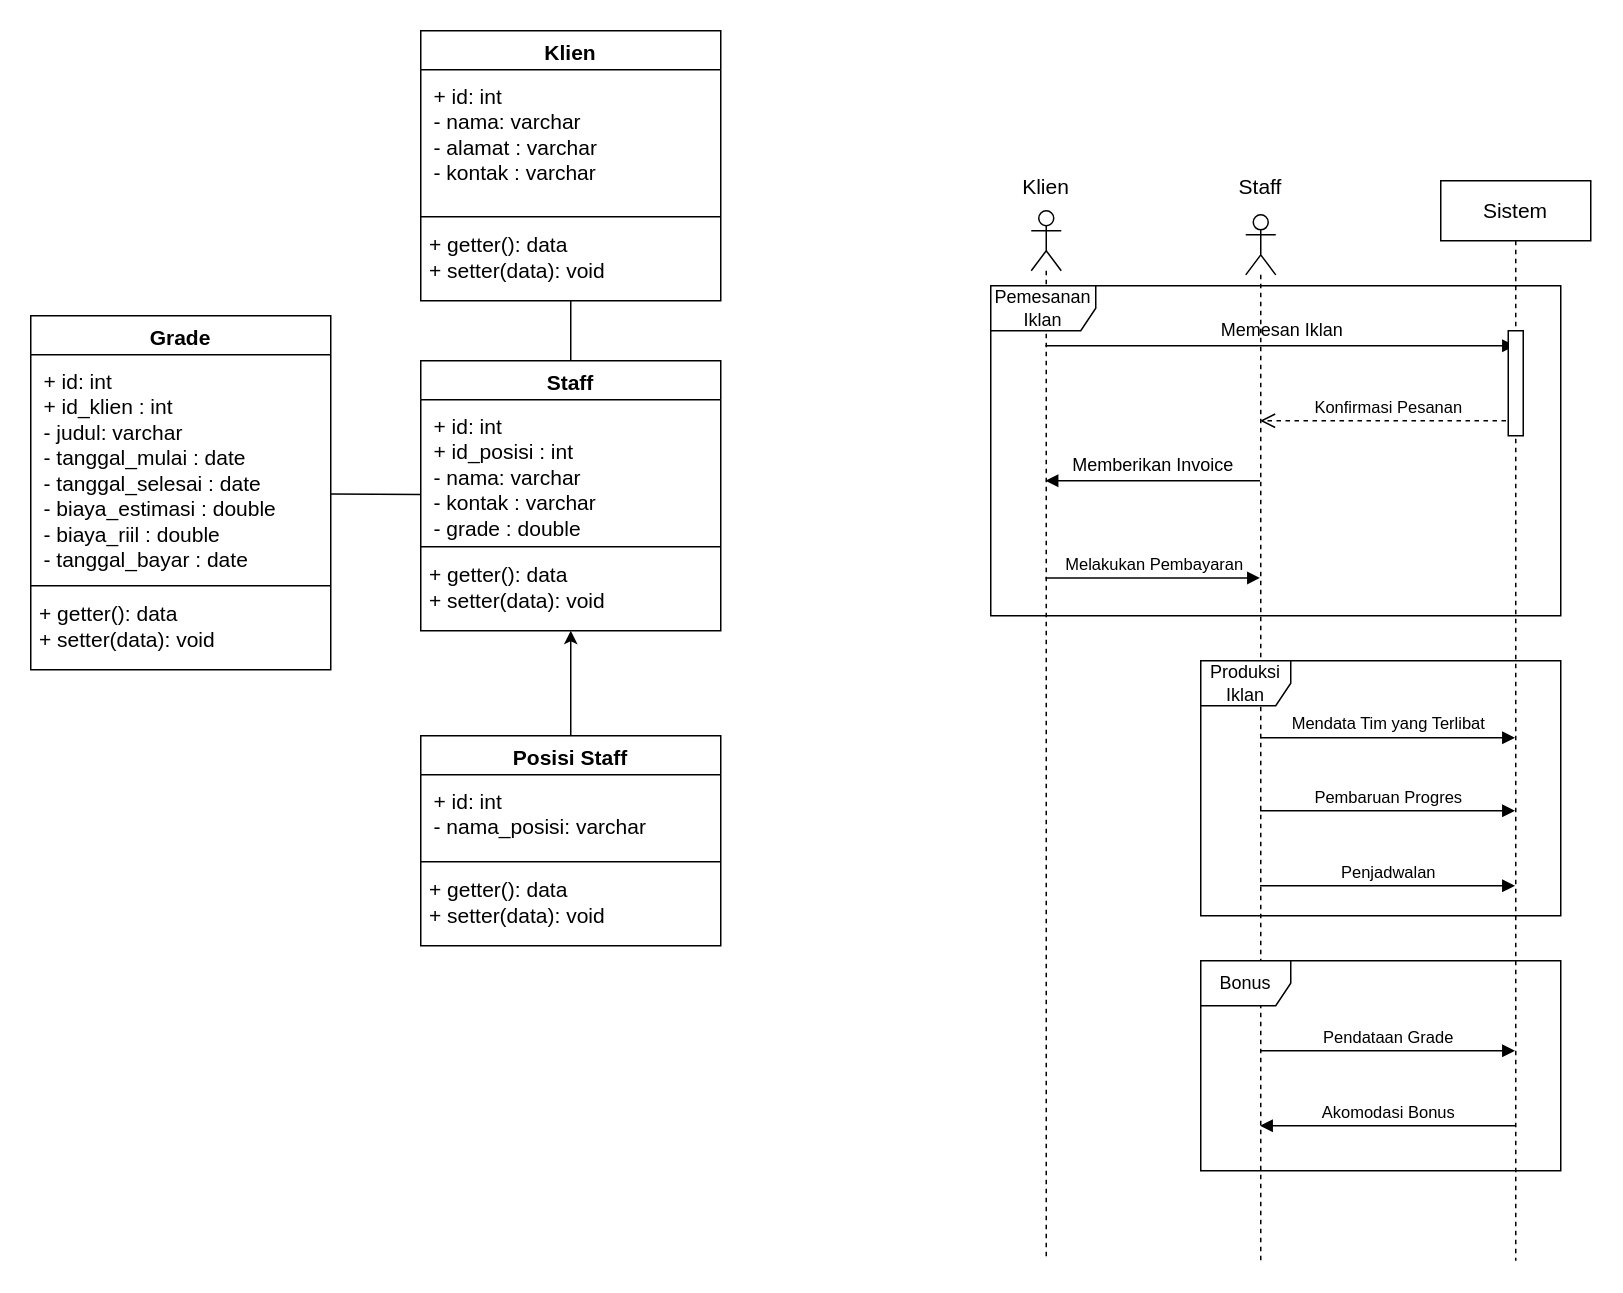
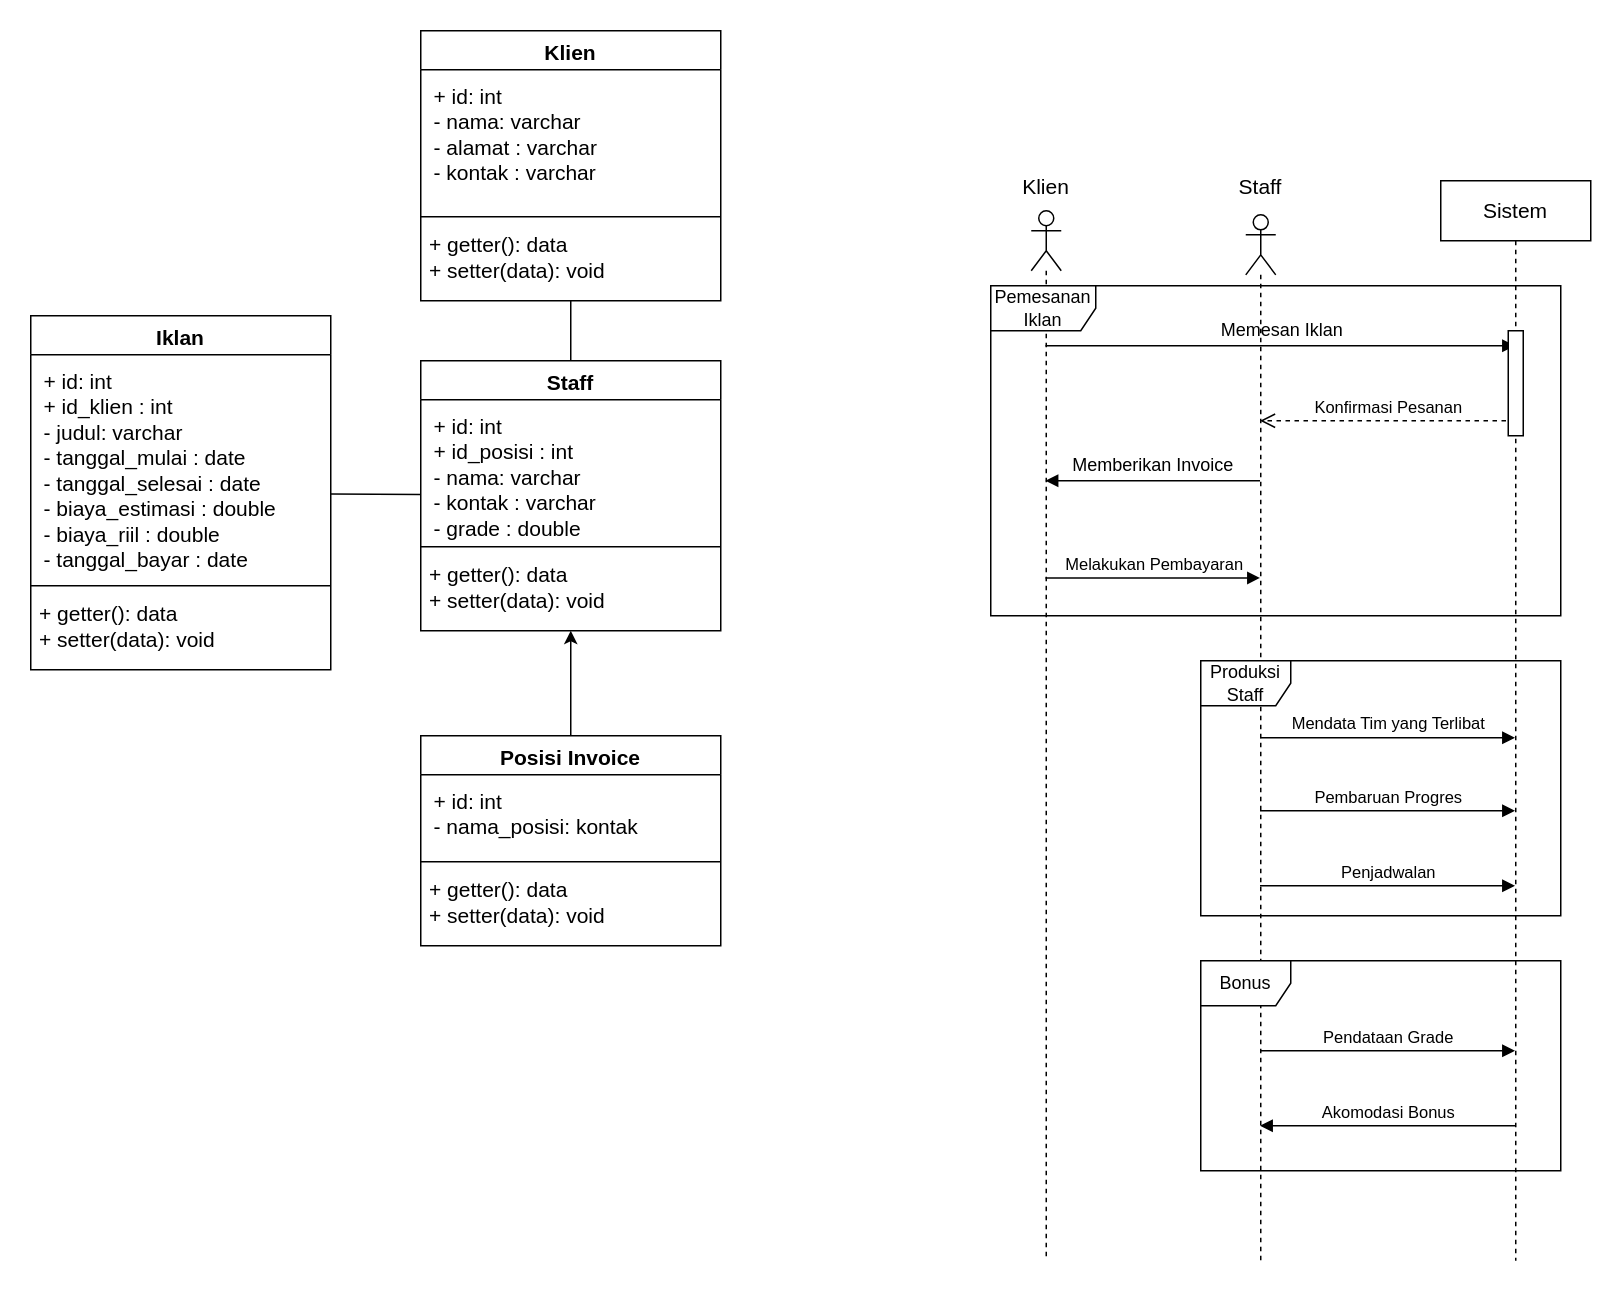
(180, 338) -> (180, 338)
(1246, 683) -> (1246, 683)
(570, 758) -> (570, 758)
(473, 802) -> (473, 802)
